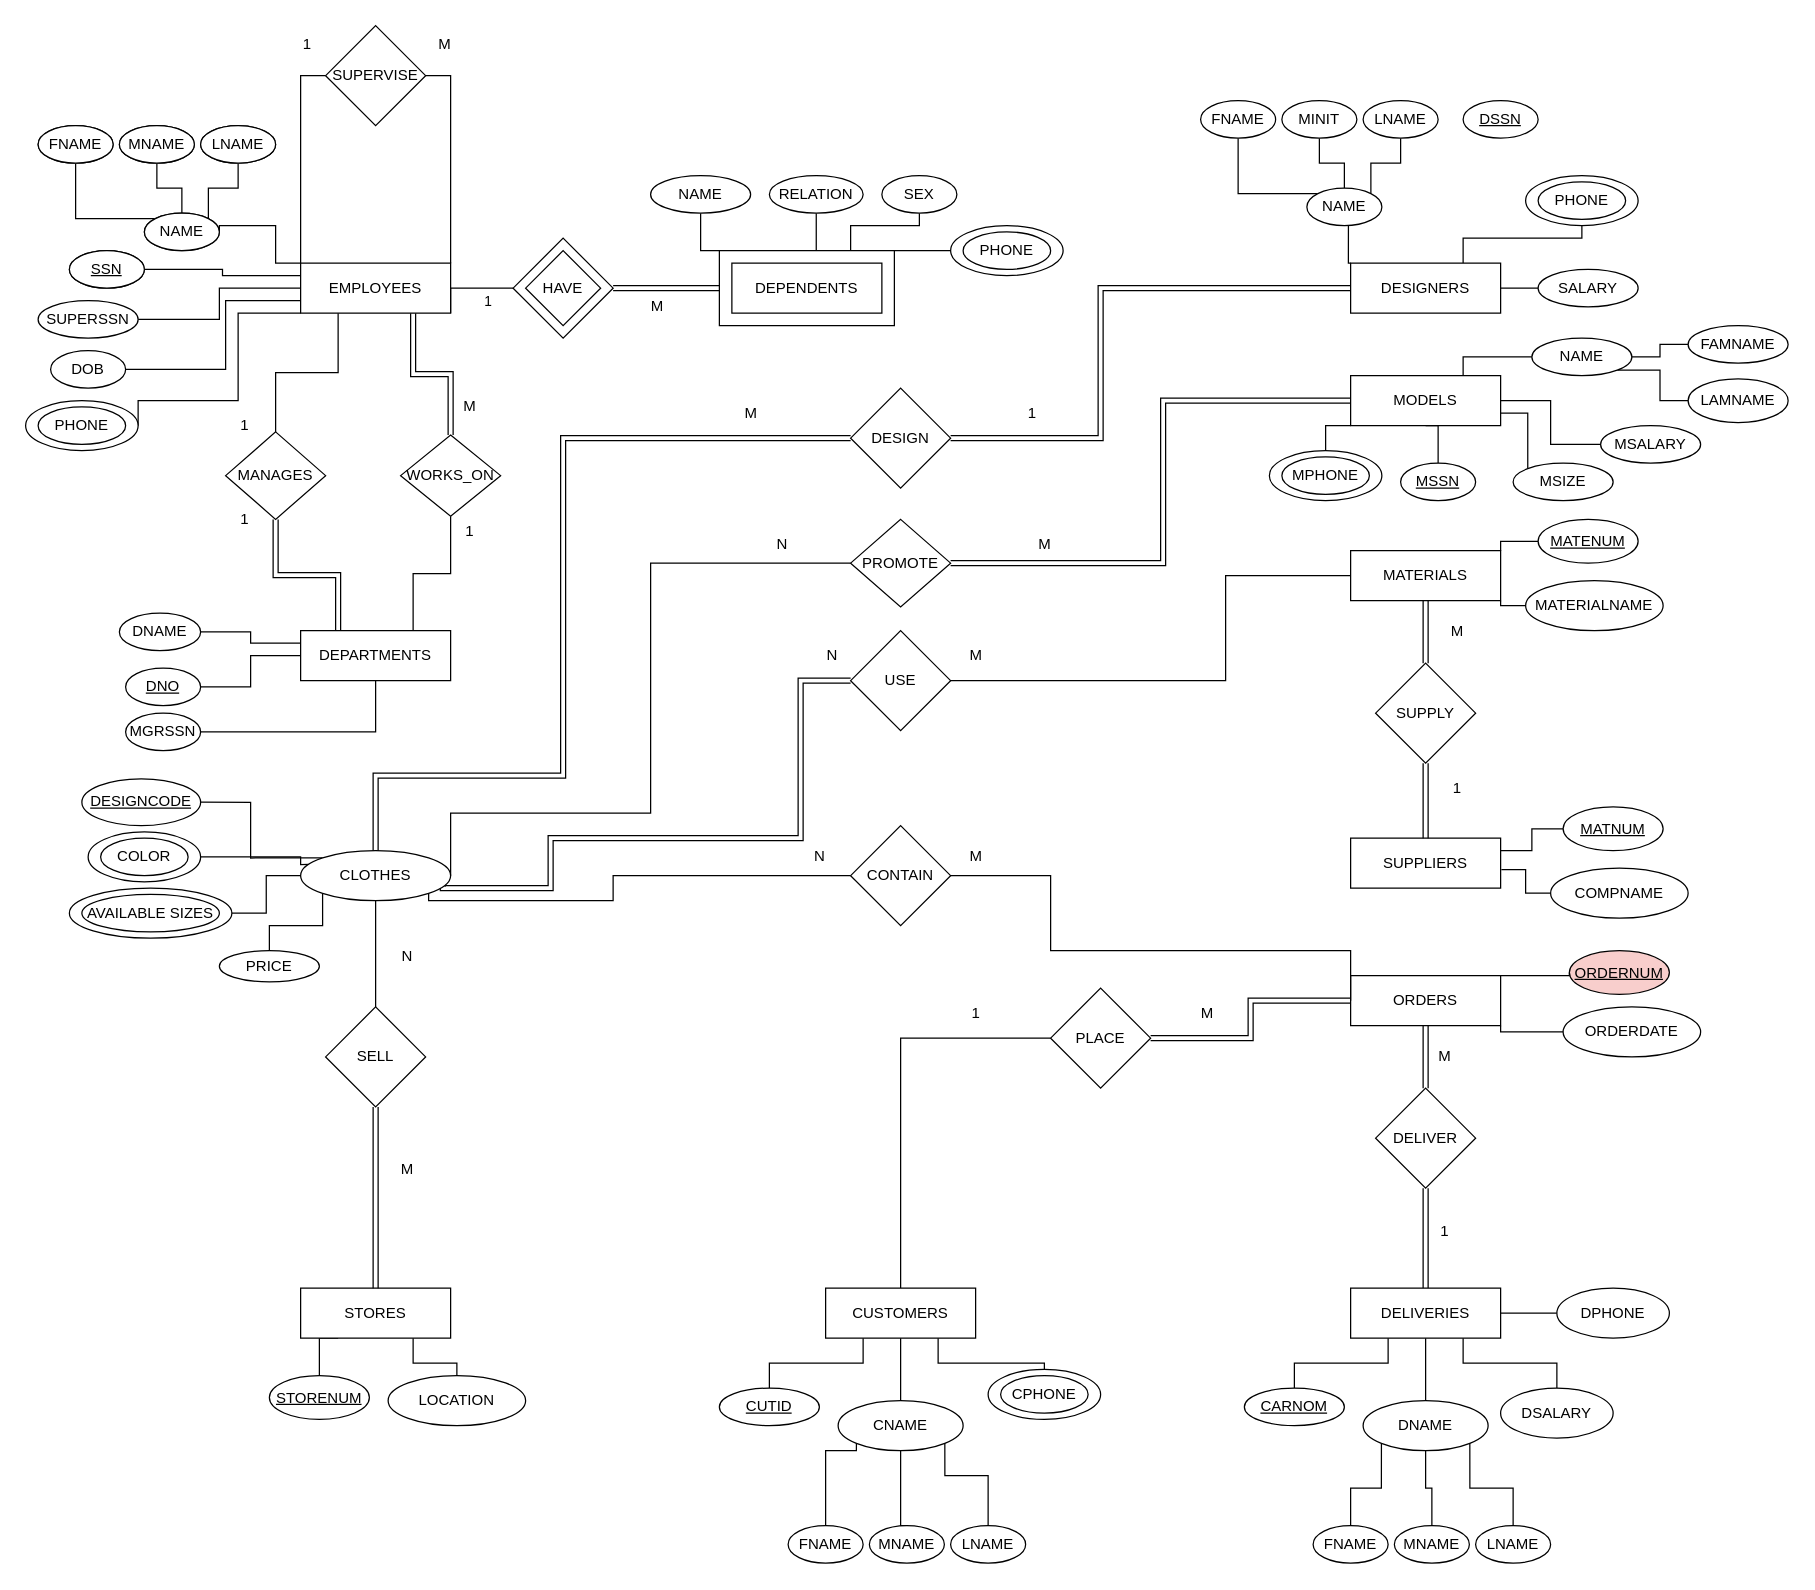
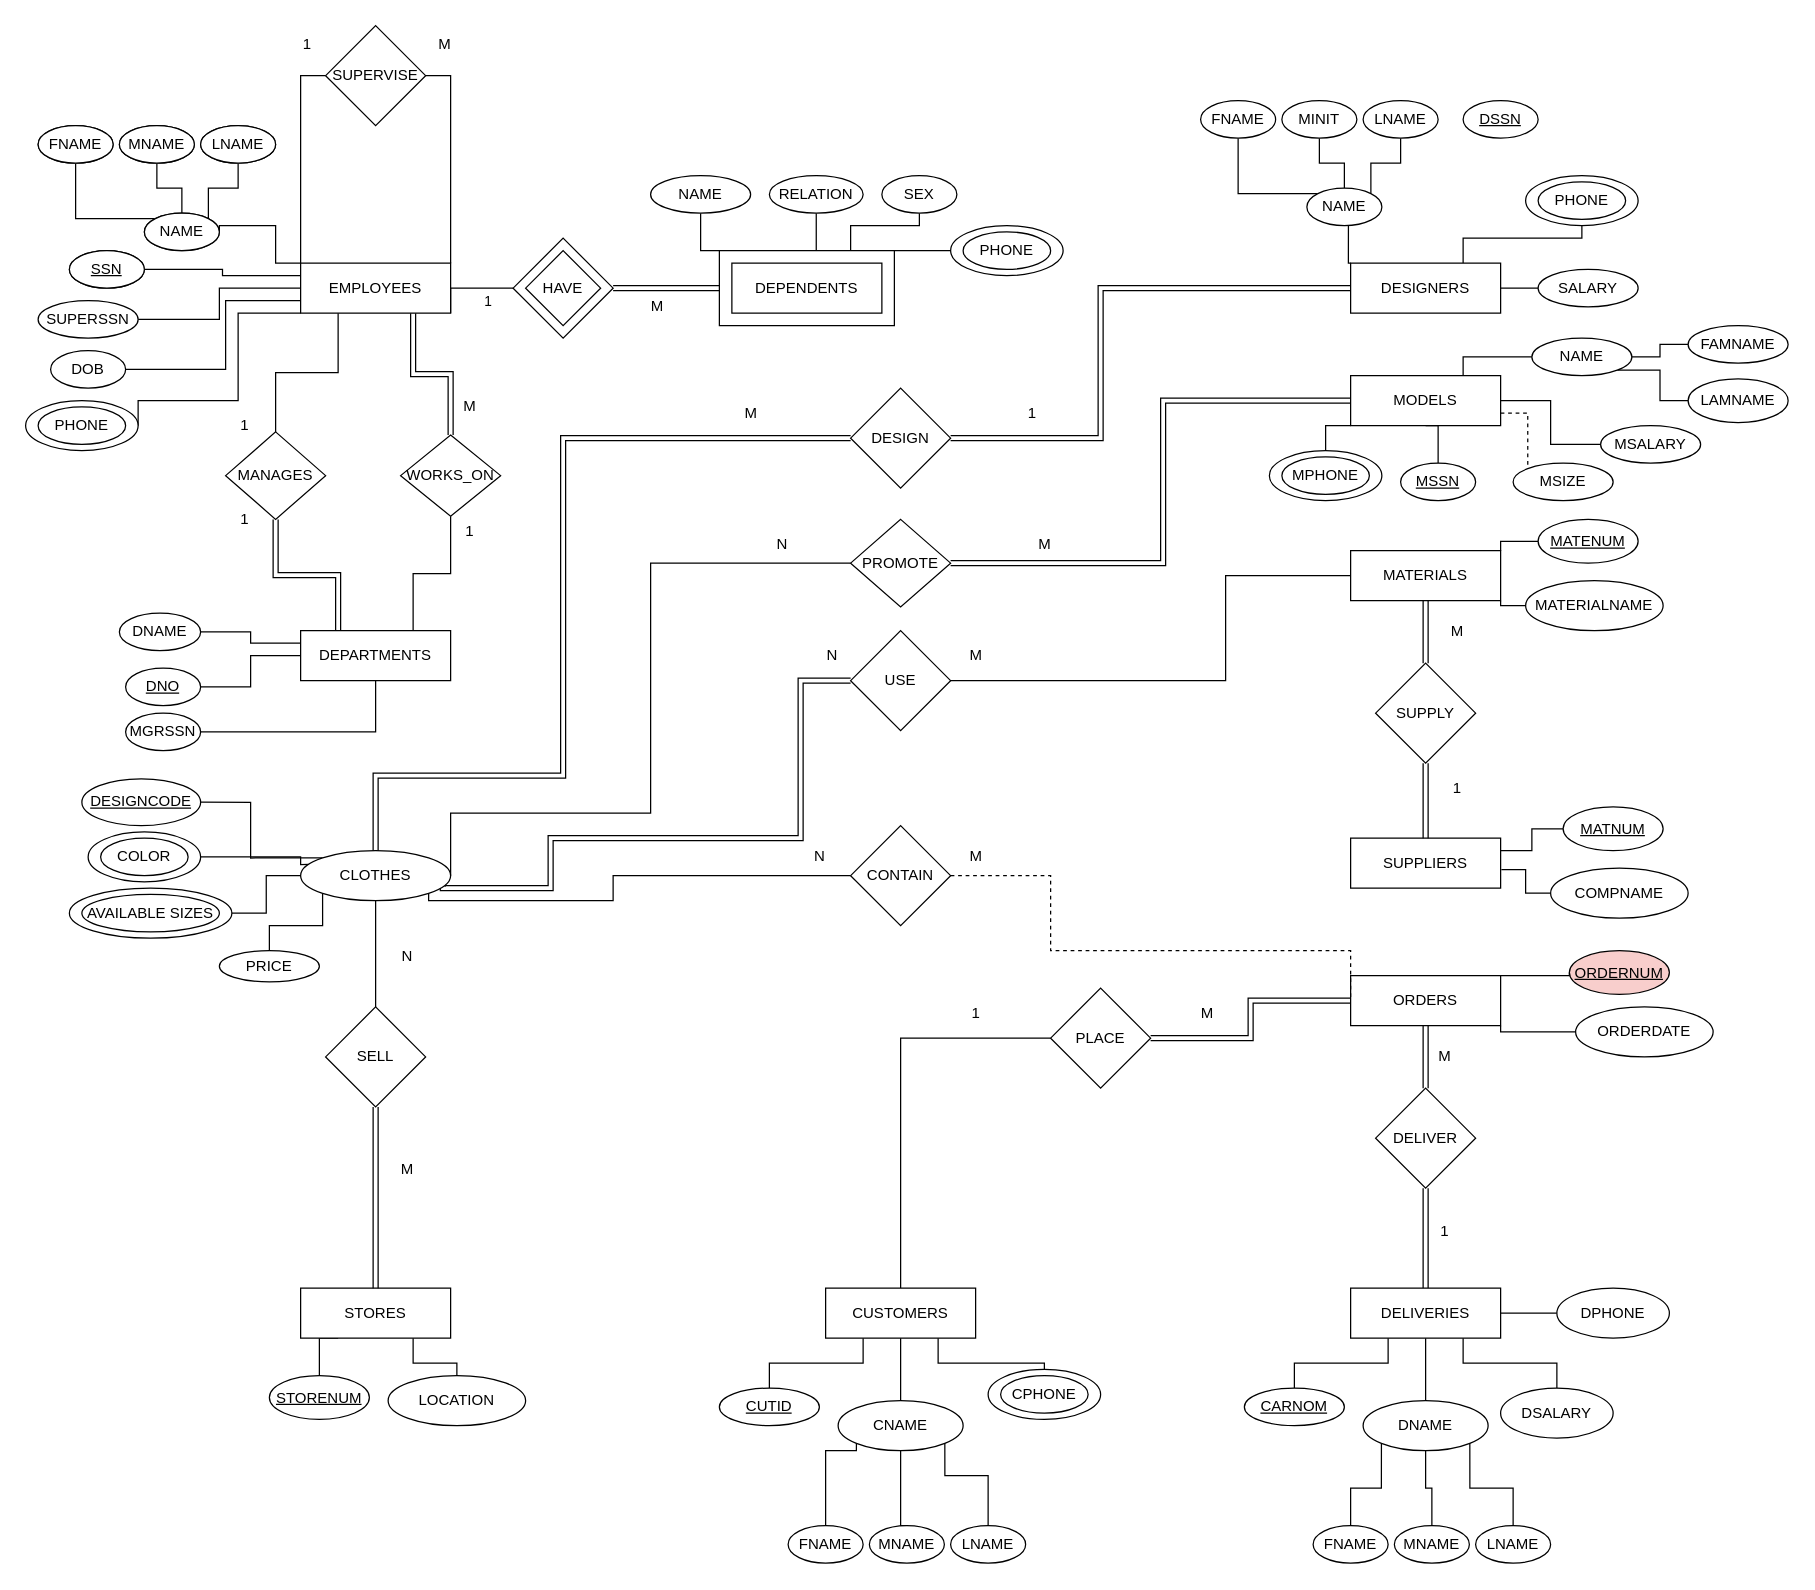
(1528, 428) -> (1528, 428)
(1124, 951) -> (1124, 951)
(1632, 1032) -> (1644, 1032)
